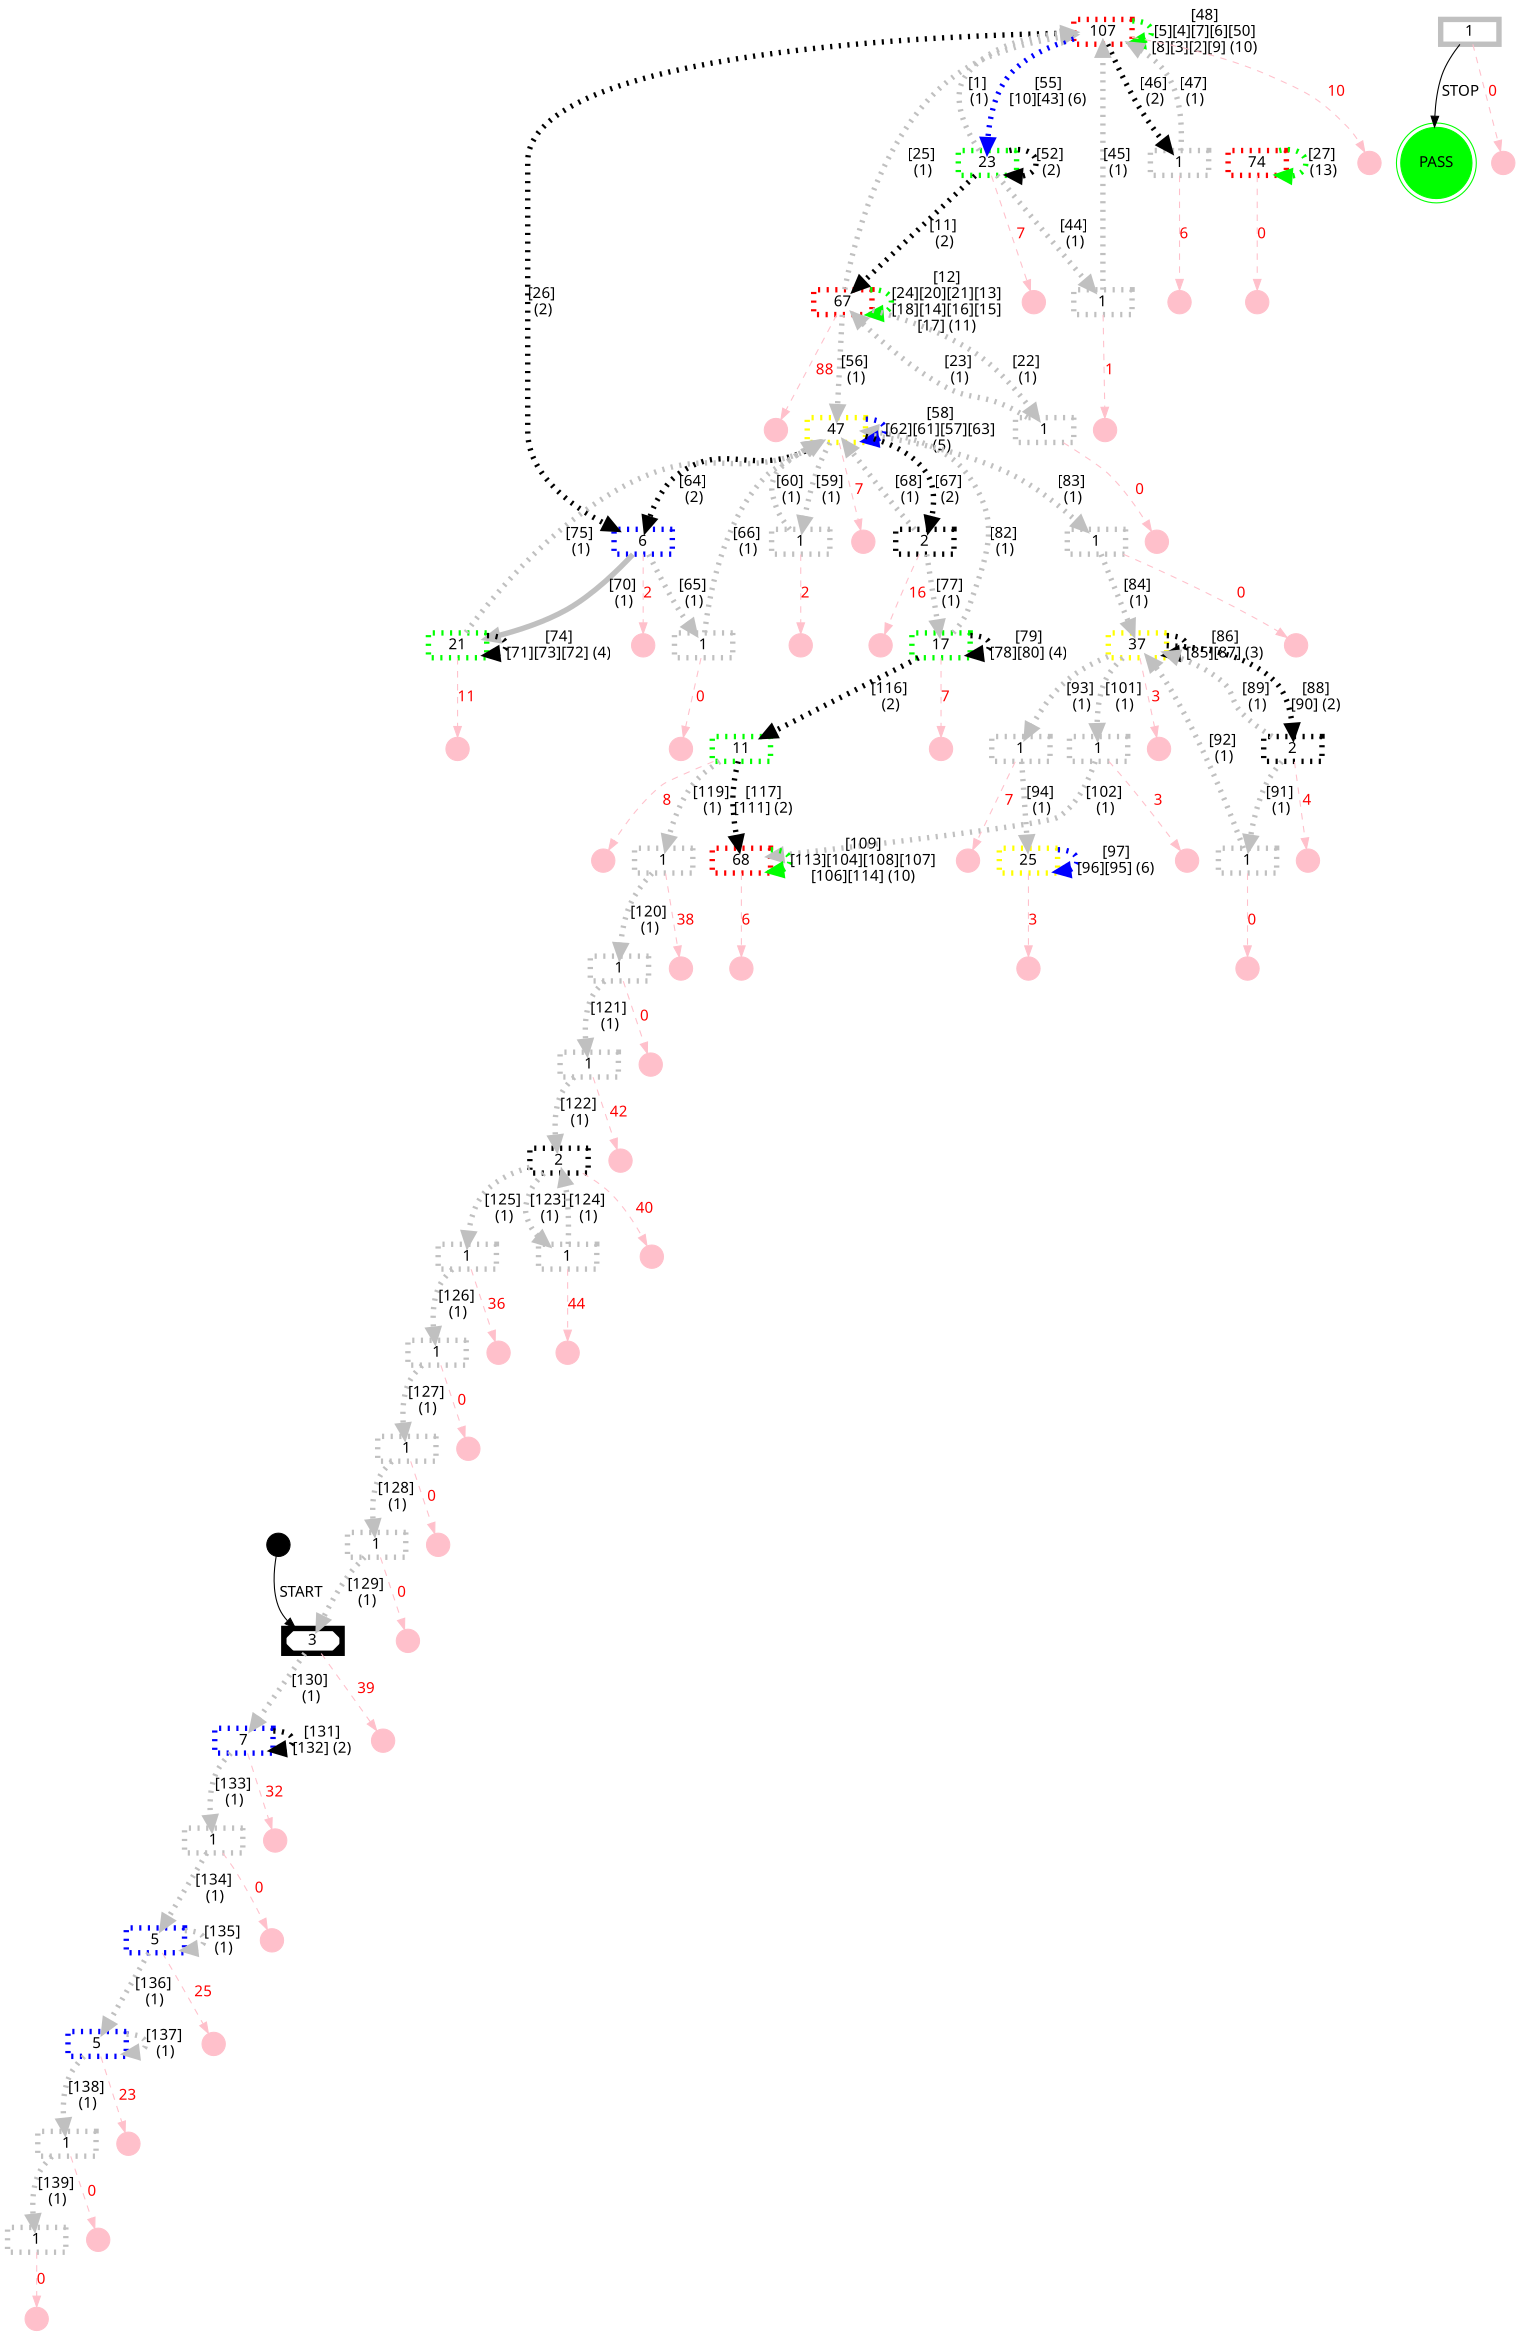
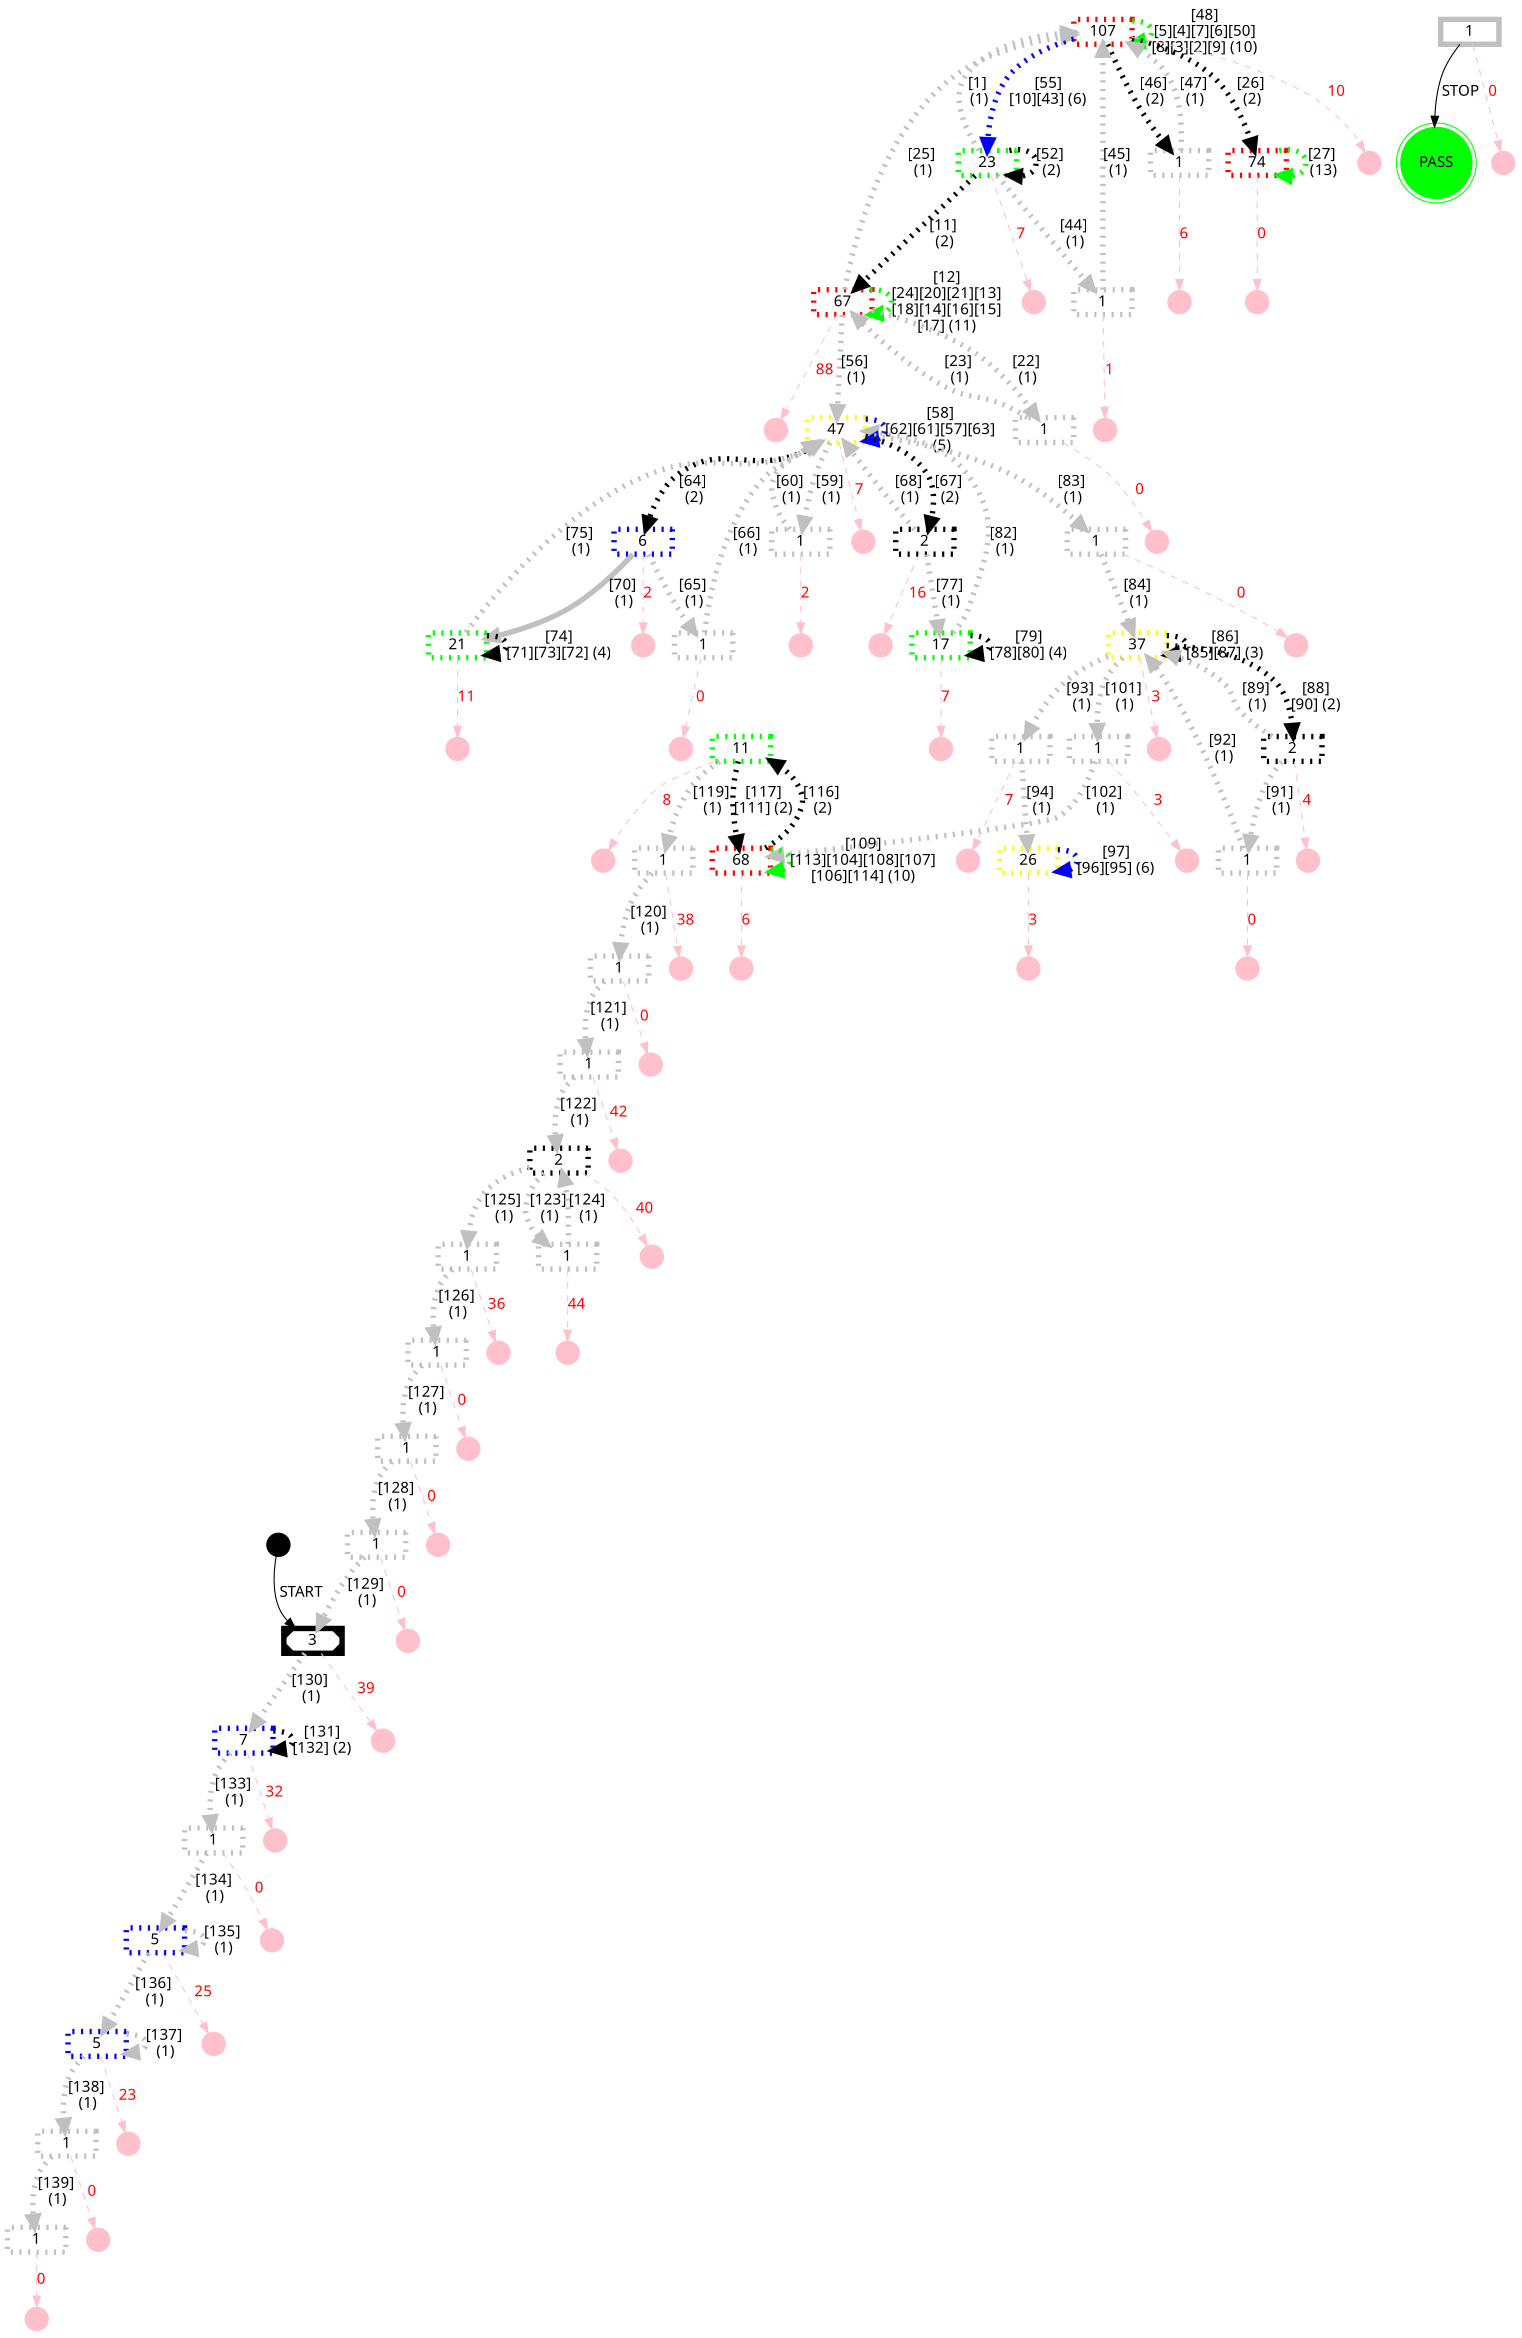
(590, 98) -> (1207, 72)
(846, 695) -> (800, 811)
(1028, 861) -> (1028, 861)
